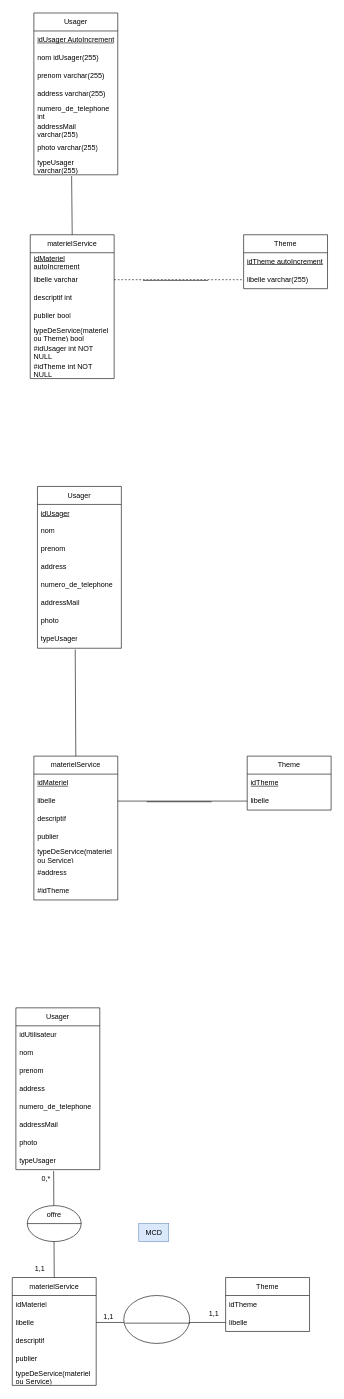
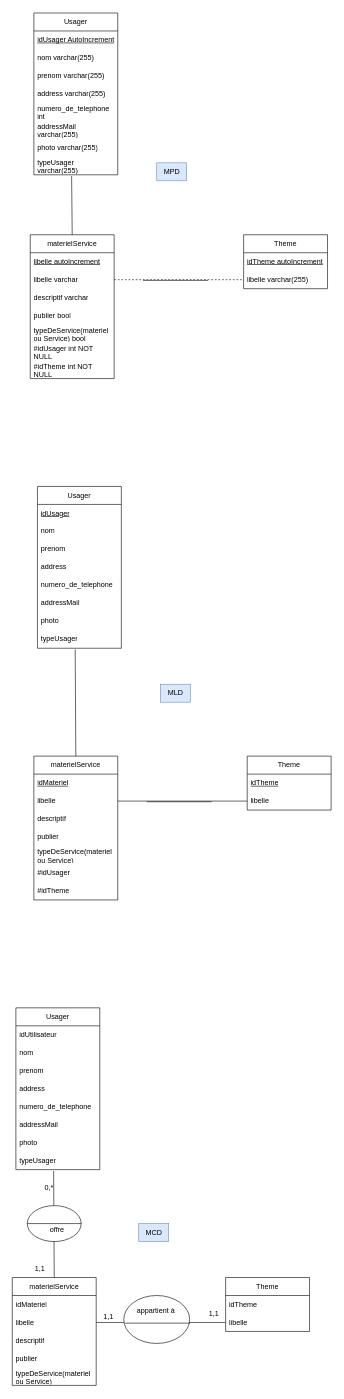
(70, 57) -> (69, 57)
none -> (172, 171)
(73, 261) -> (72, 261)
(58, 297) -> (67, 297)
(73, 333) -> (73, 333)
none -> (176, 693)
(54, 873) -> (55, 873)
(46, 1179) -> (49, 1188)
(54, 1215) -> (57, 1230)
none -> (157, 1311)
